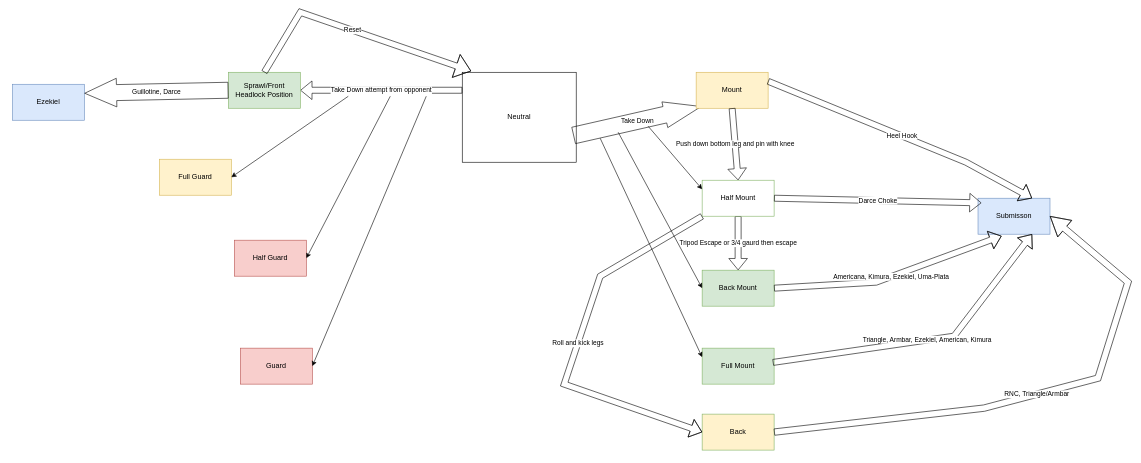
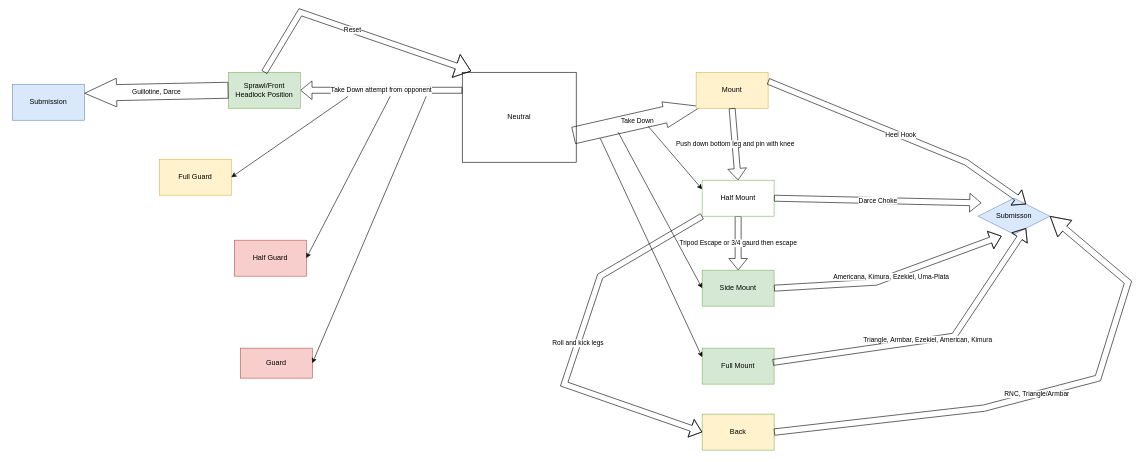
(48, 102) -> (48, 102)
(1014, 216) -> (1014, 216)
(738, 288) -> (738, 288)
(276, 366) -> (276, 363)
